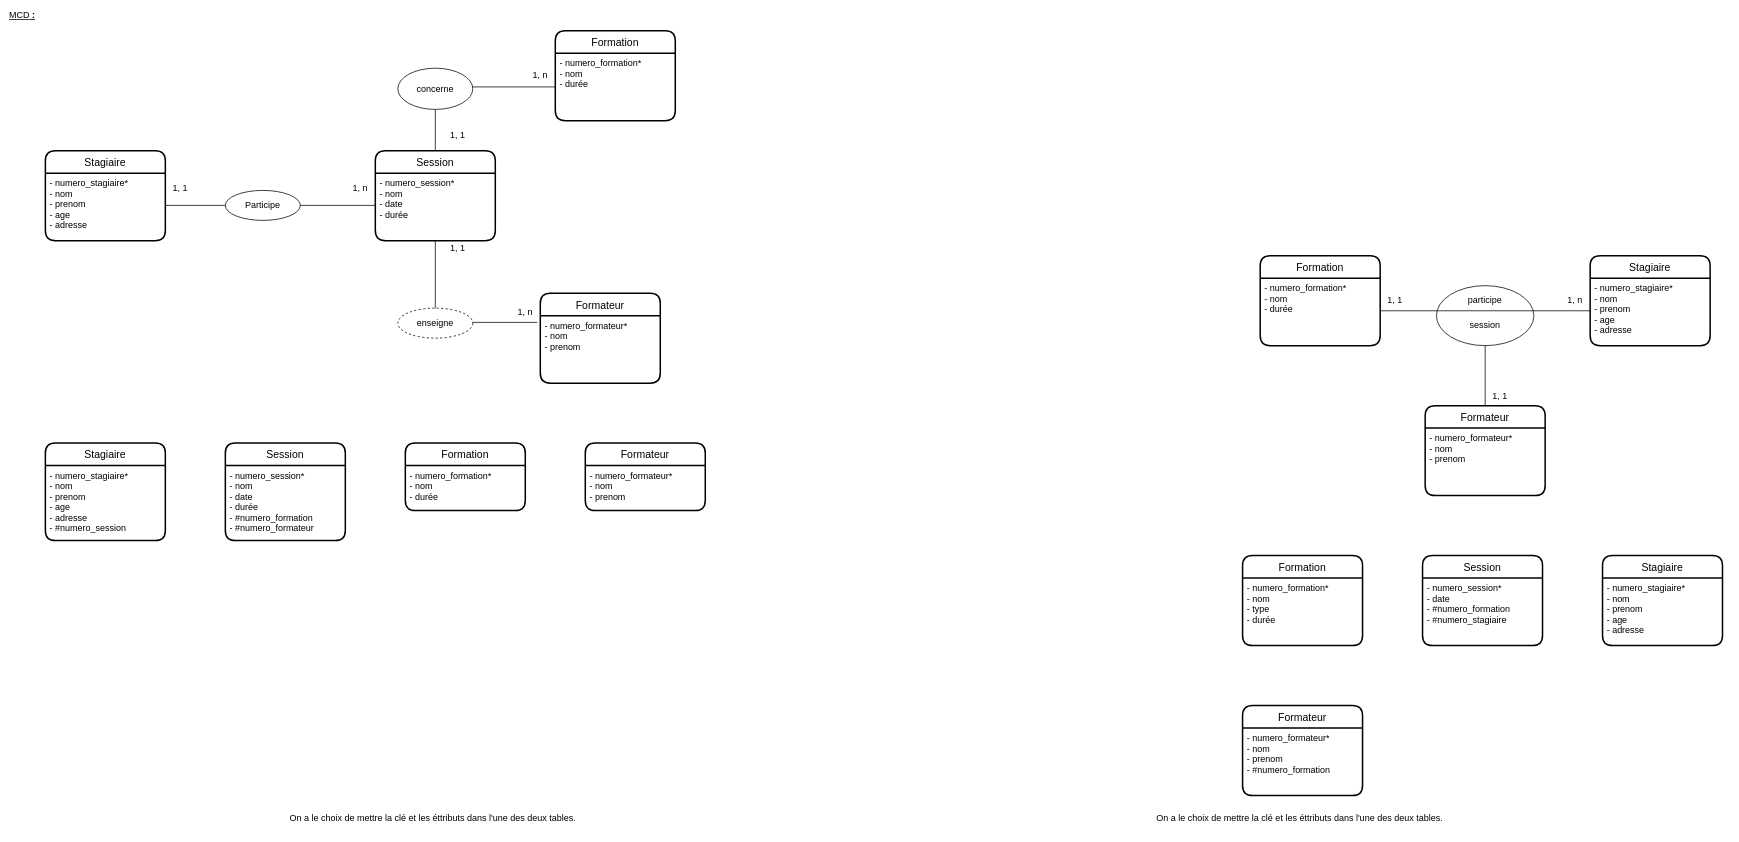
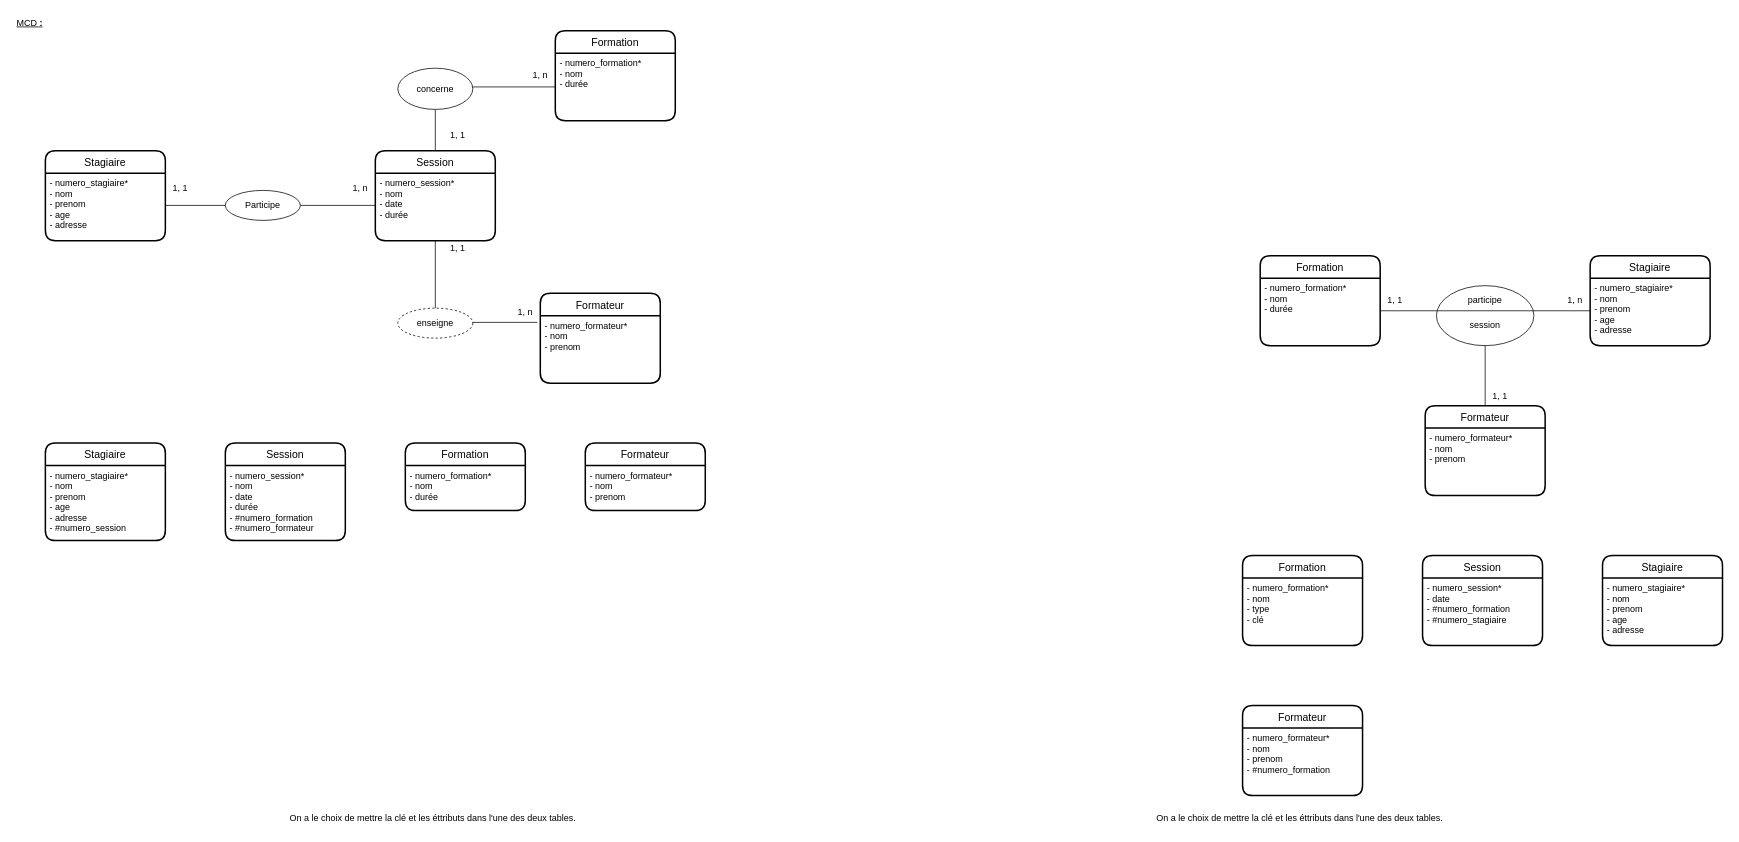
(132, 15) -> (139, 23)
(1292, 588) -> (1292, 588)
